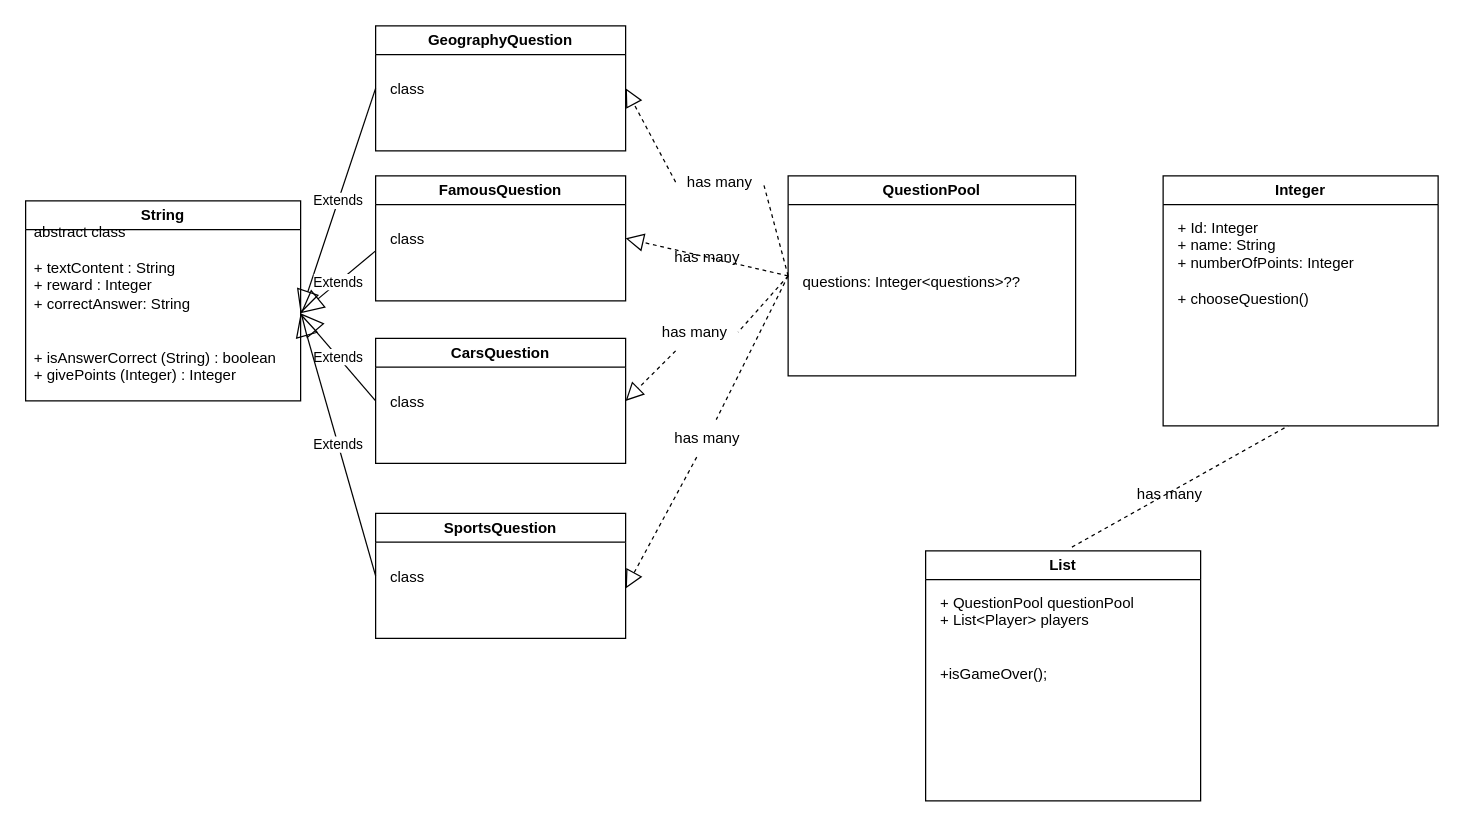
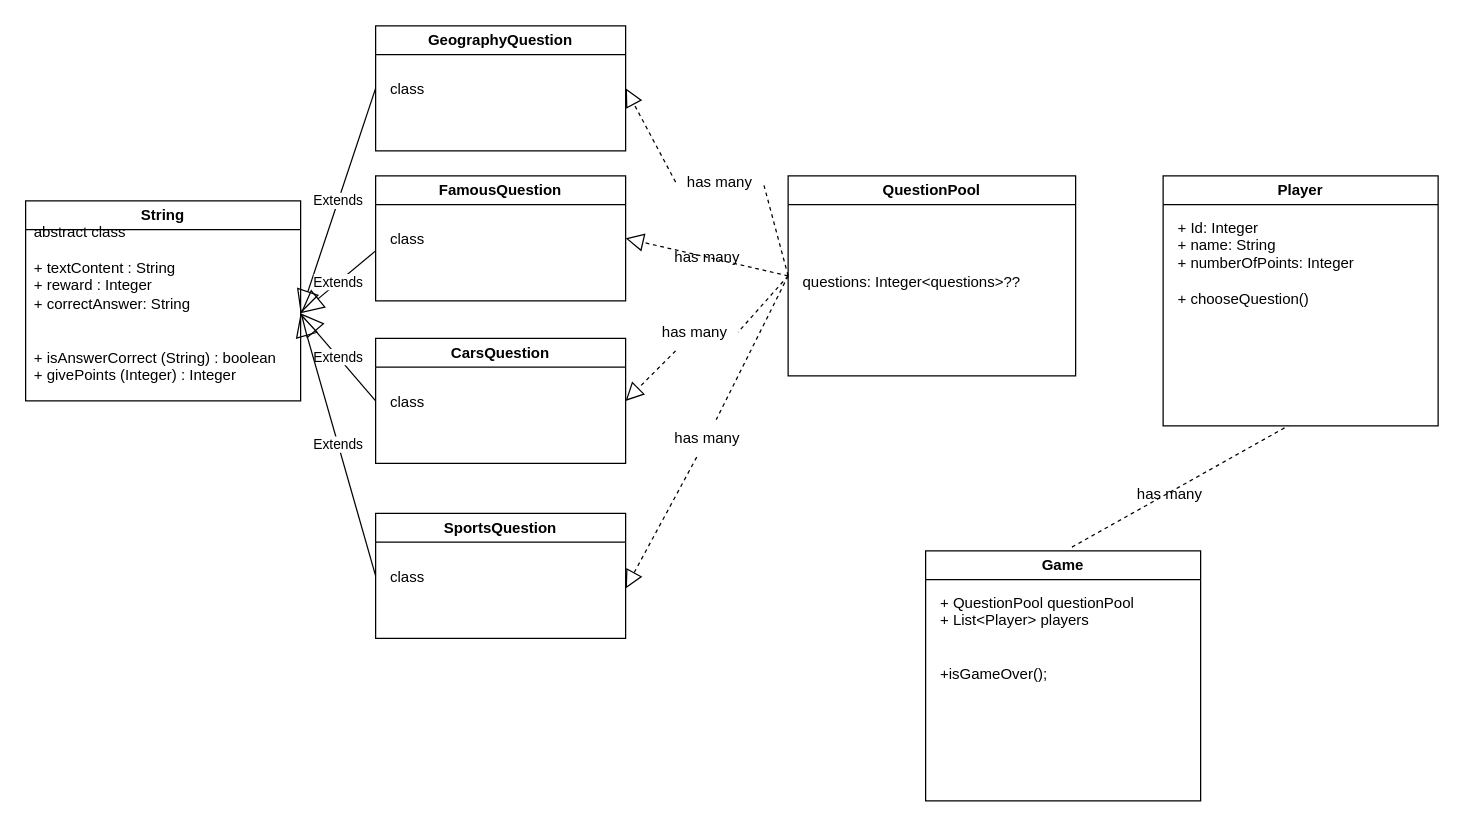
(1301, 191) -> (1301, 191)
(1063, 566) -> (1063, 566)
